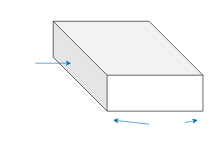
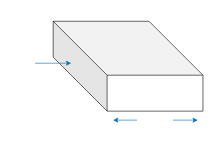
(167, 126) -> (155, 120)
